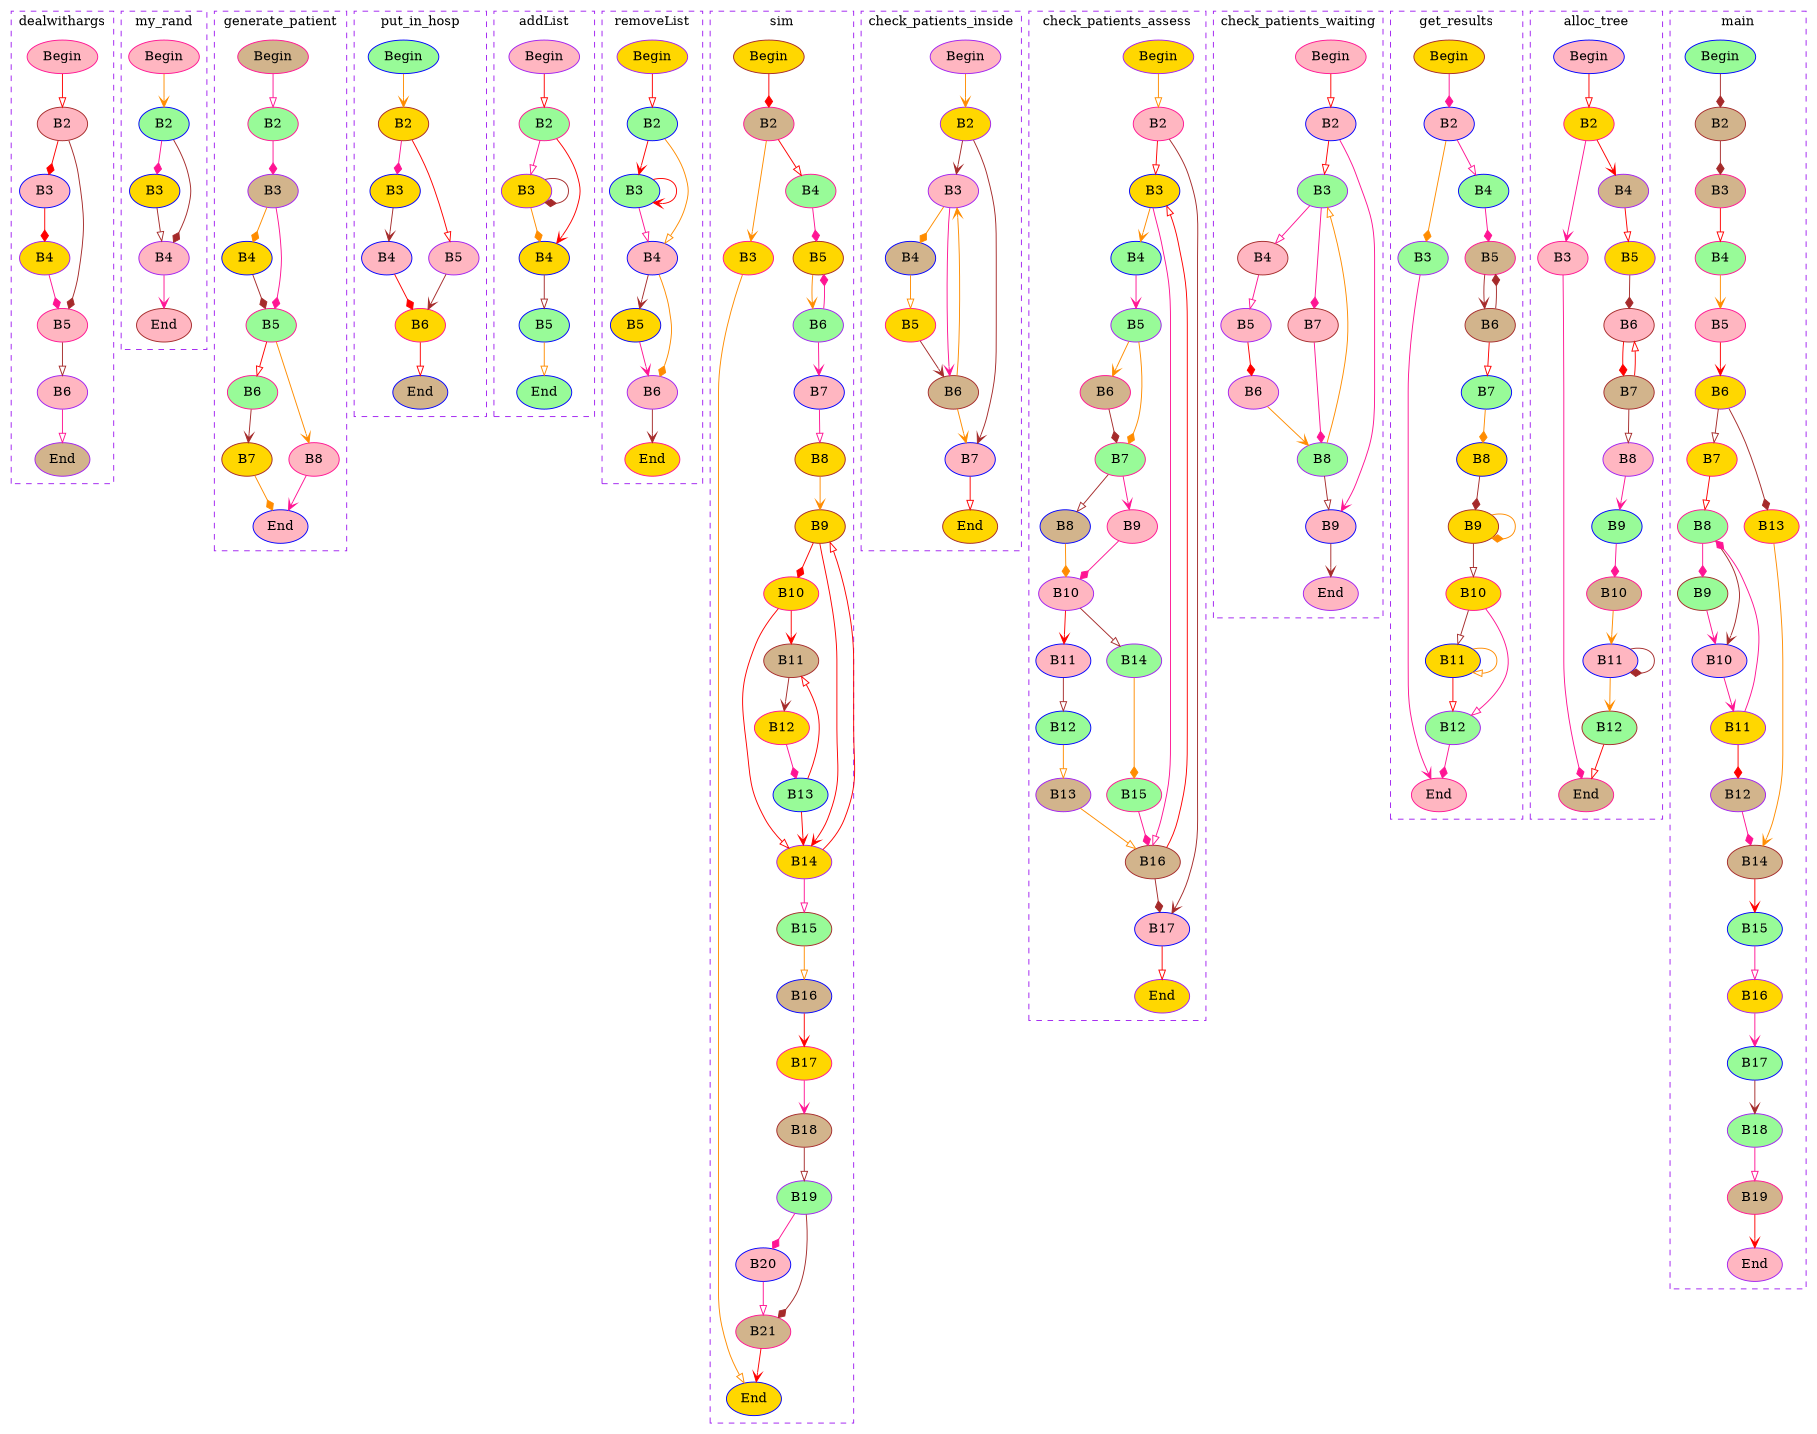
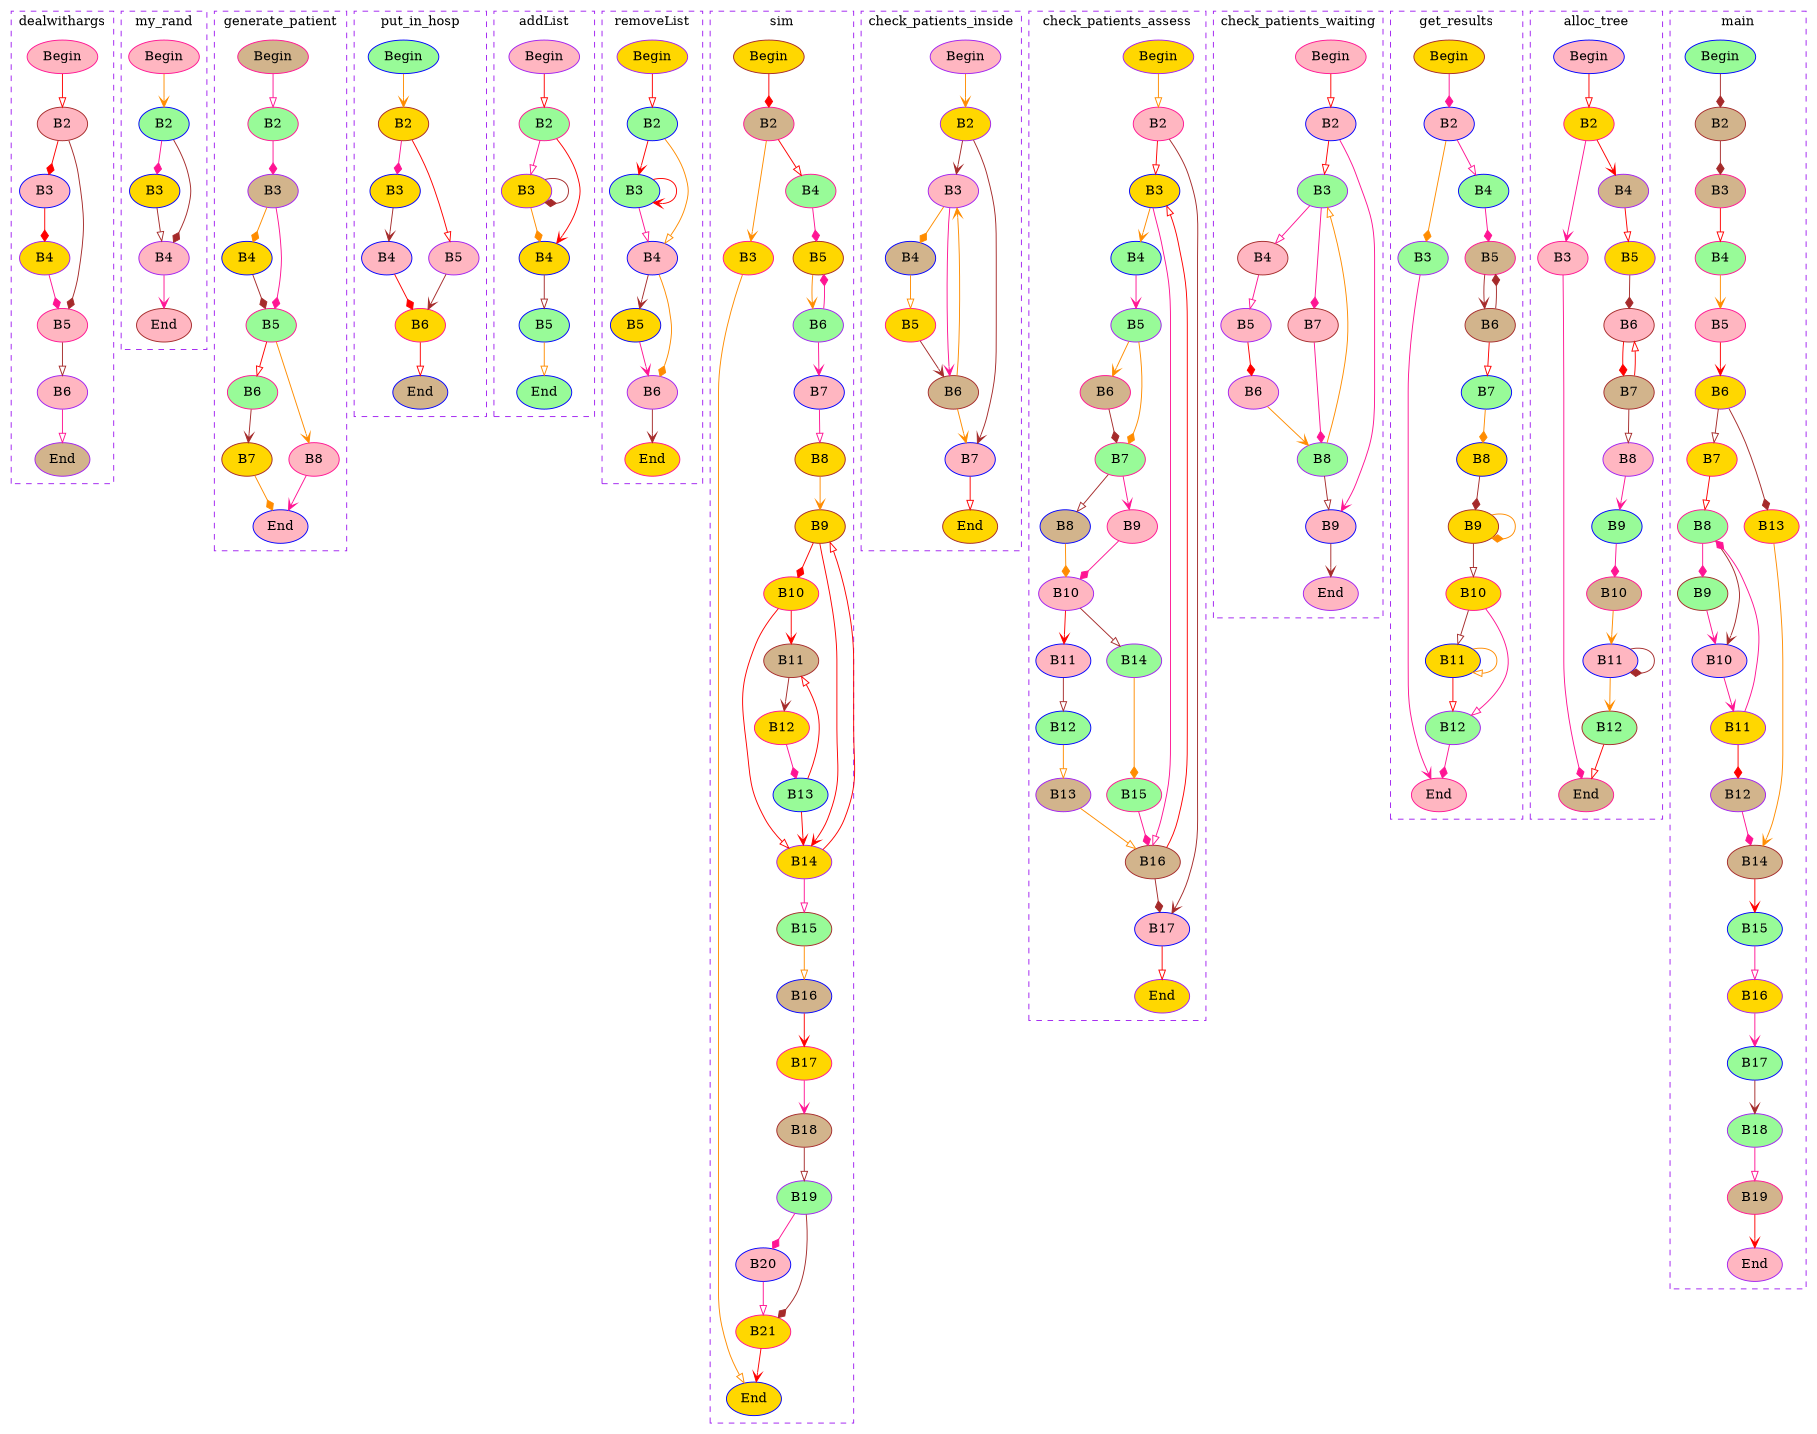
(763, 1332) -> (763, 1332)
